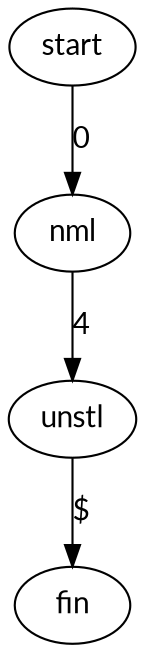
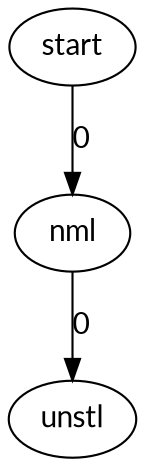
(82, 326) -> (82, 326)
(73, 605) -> none
